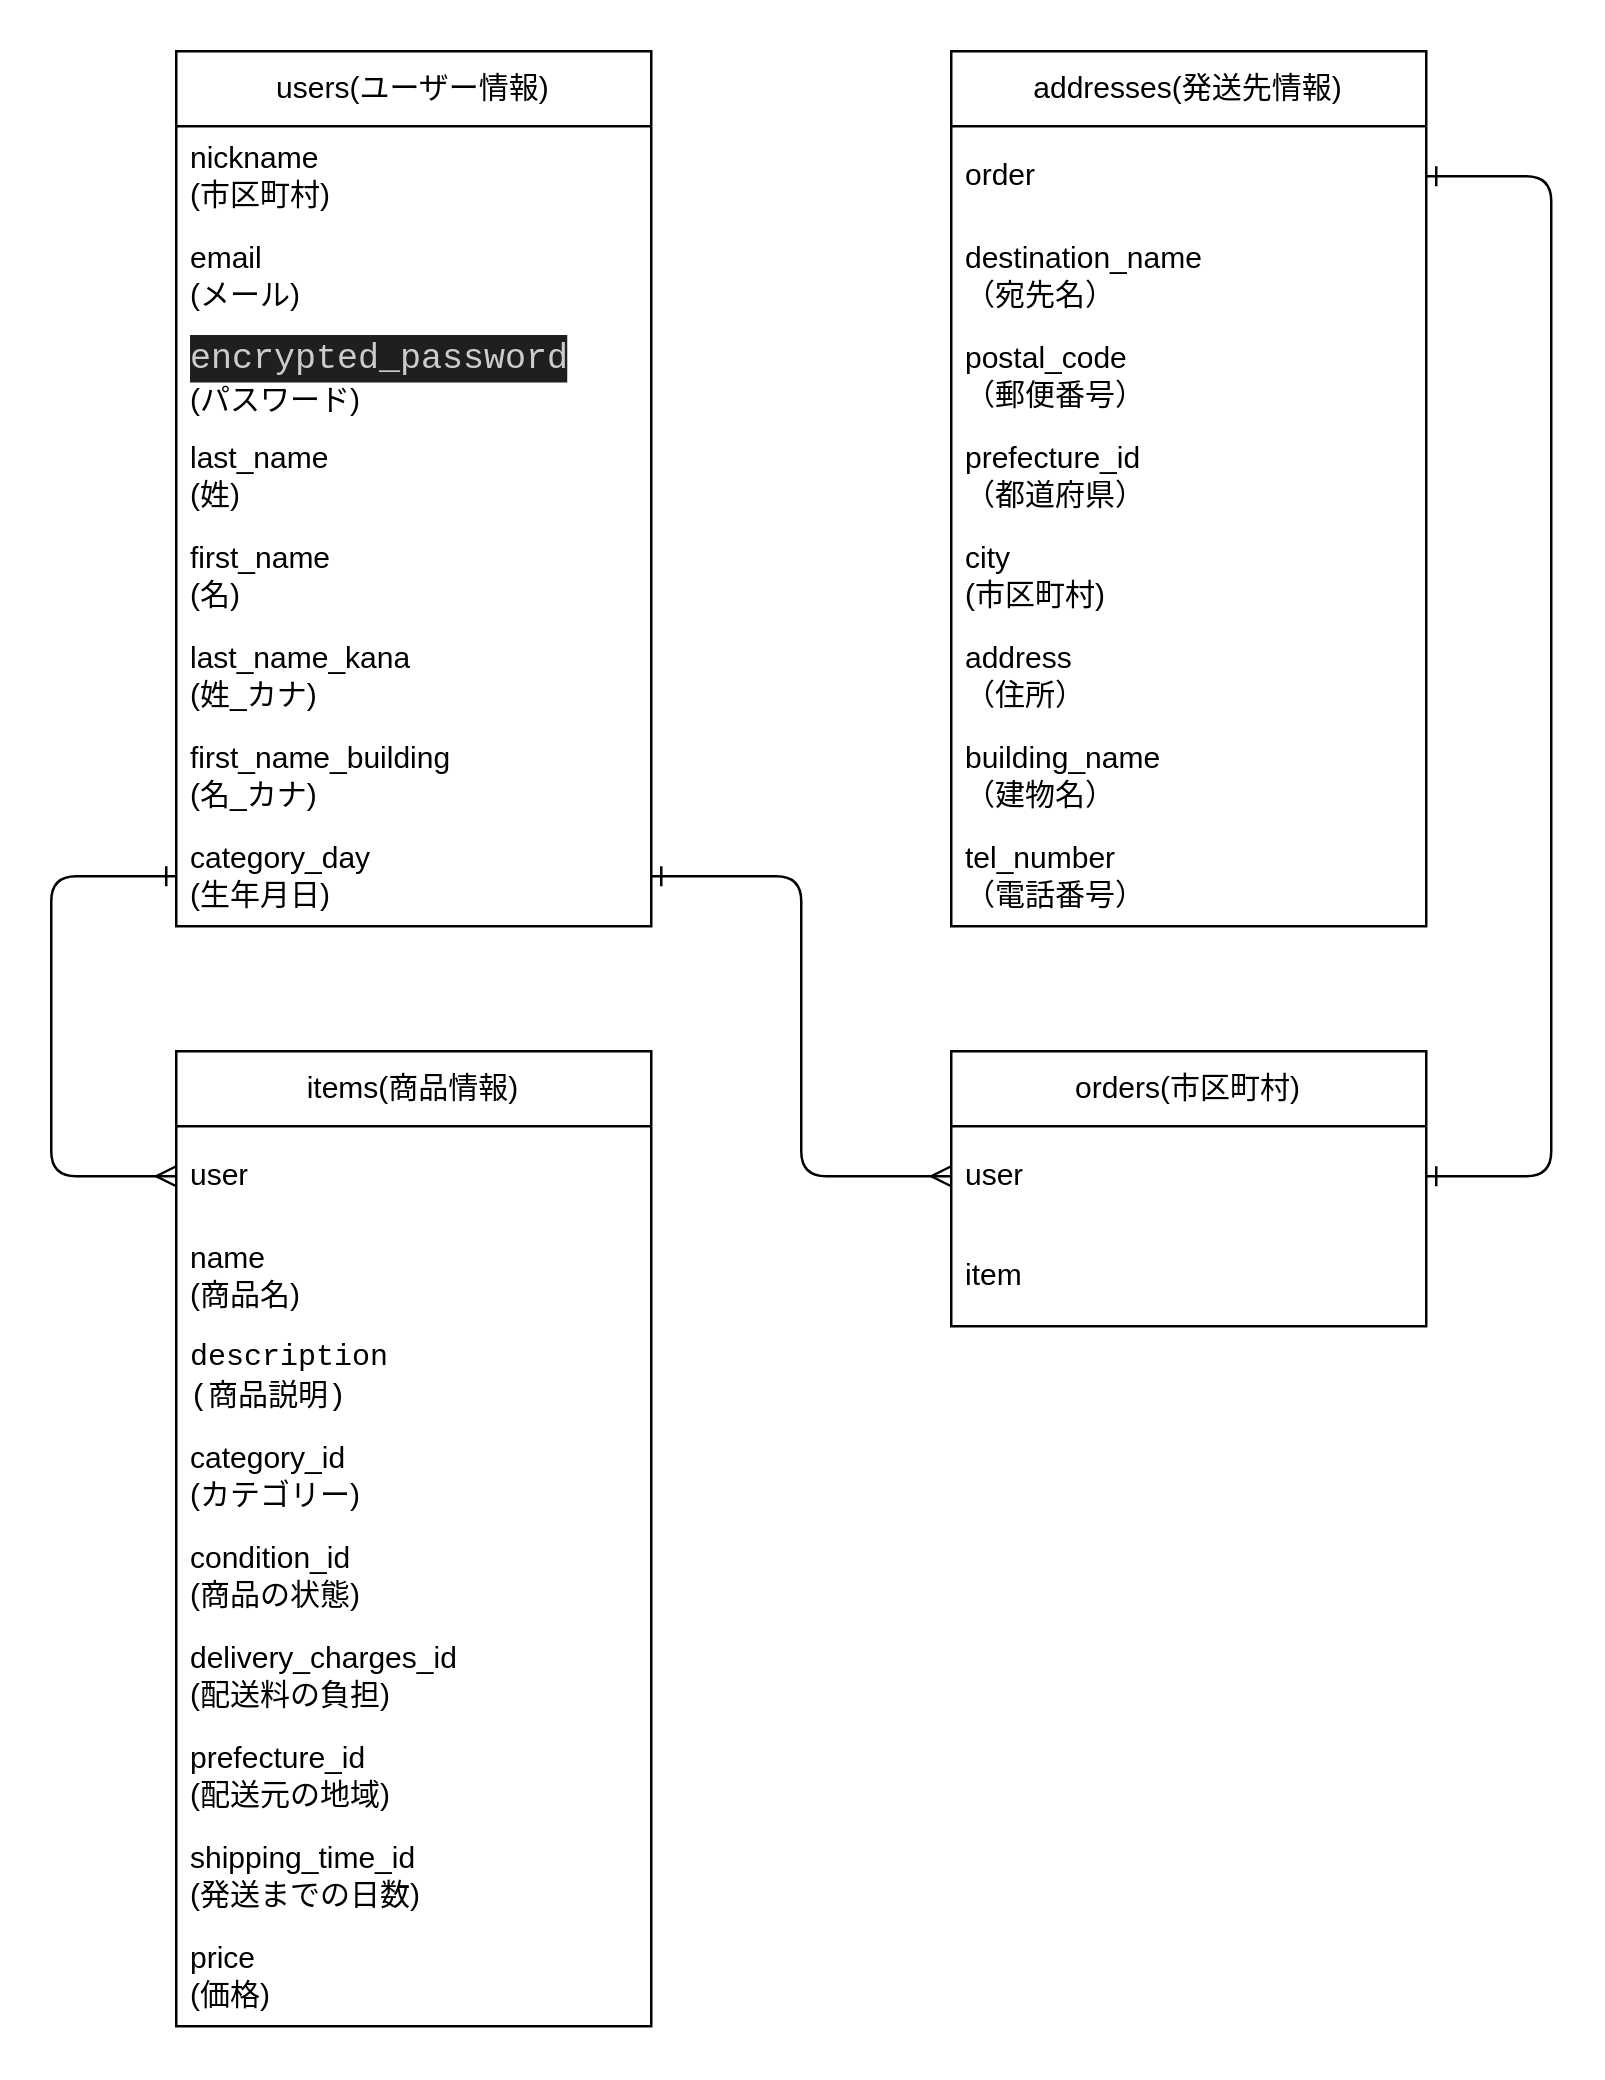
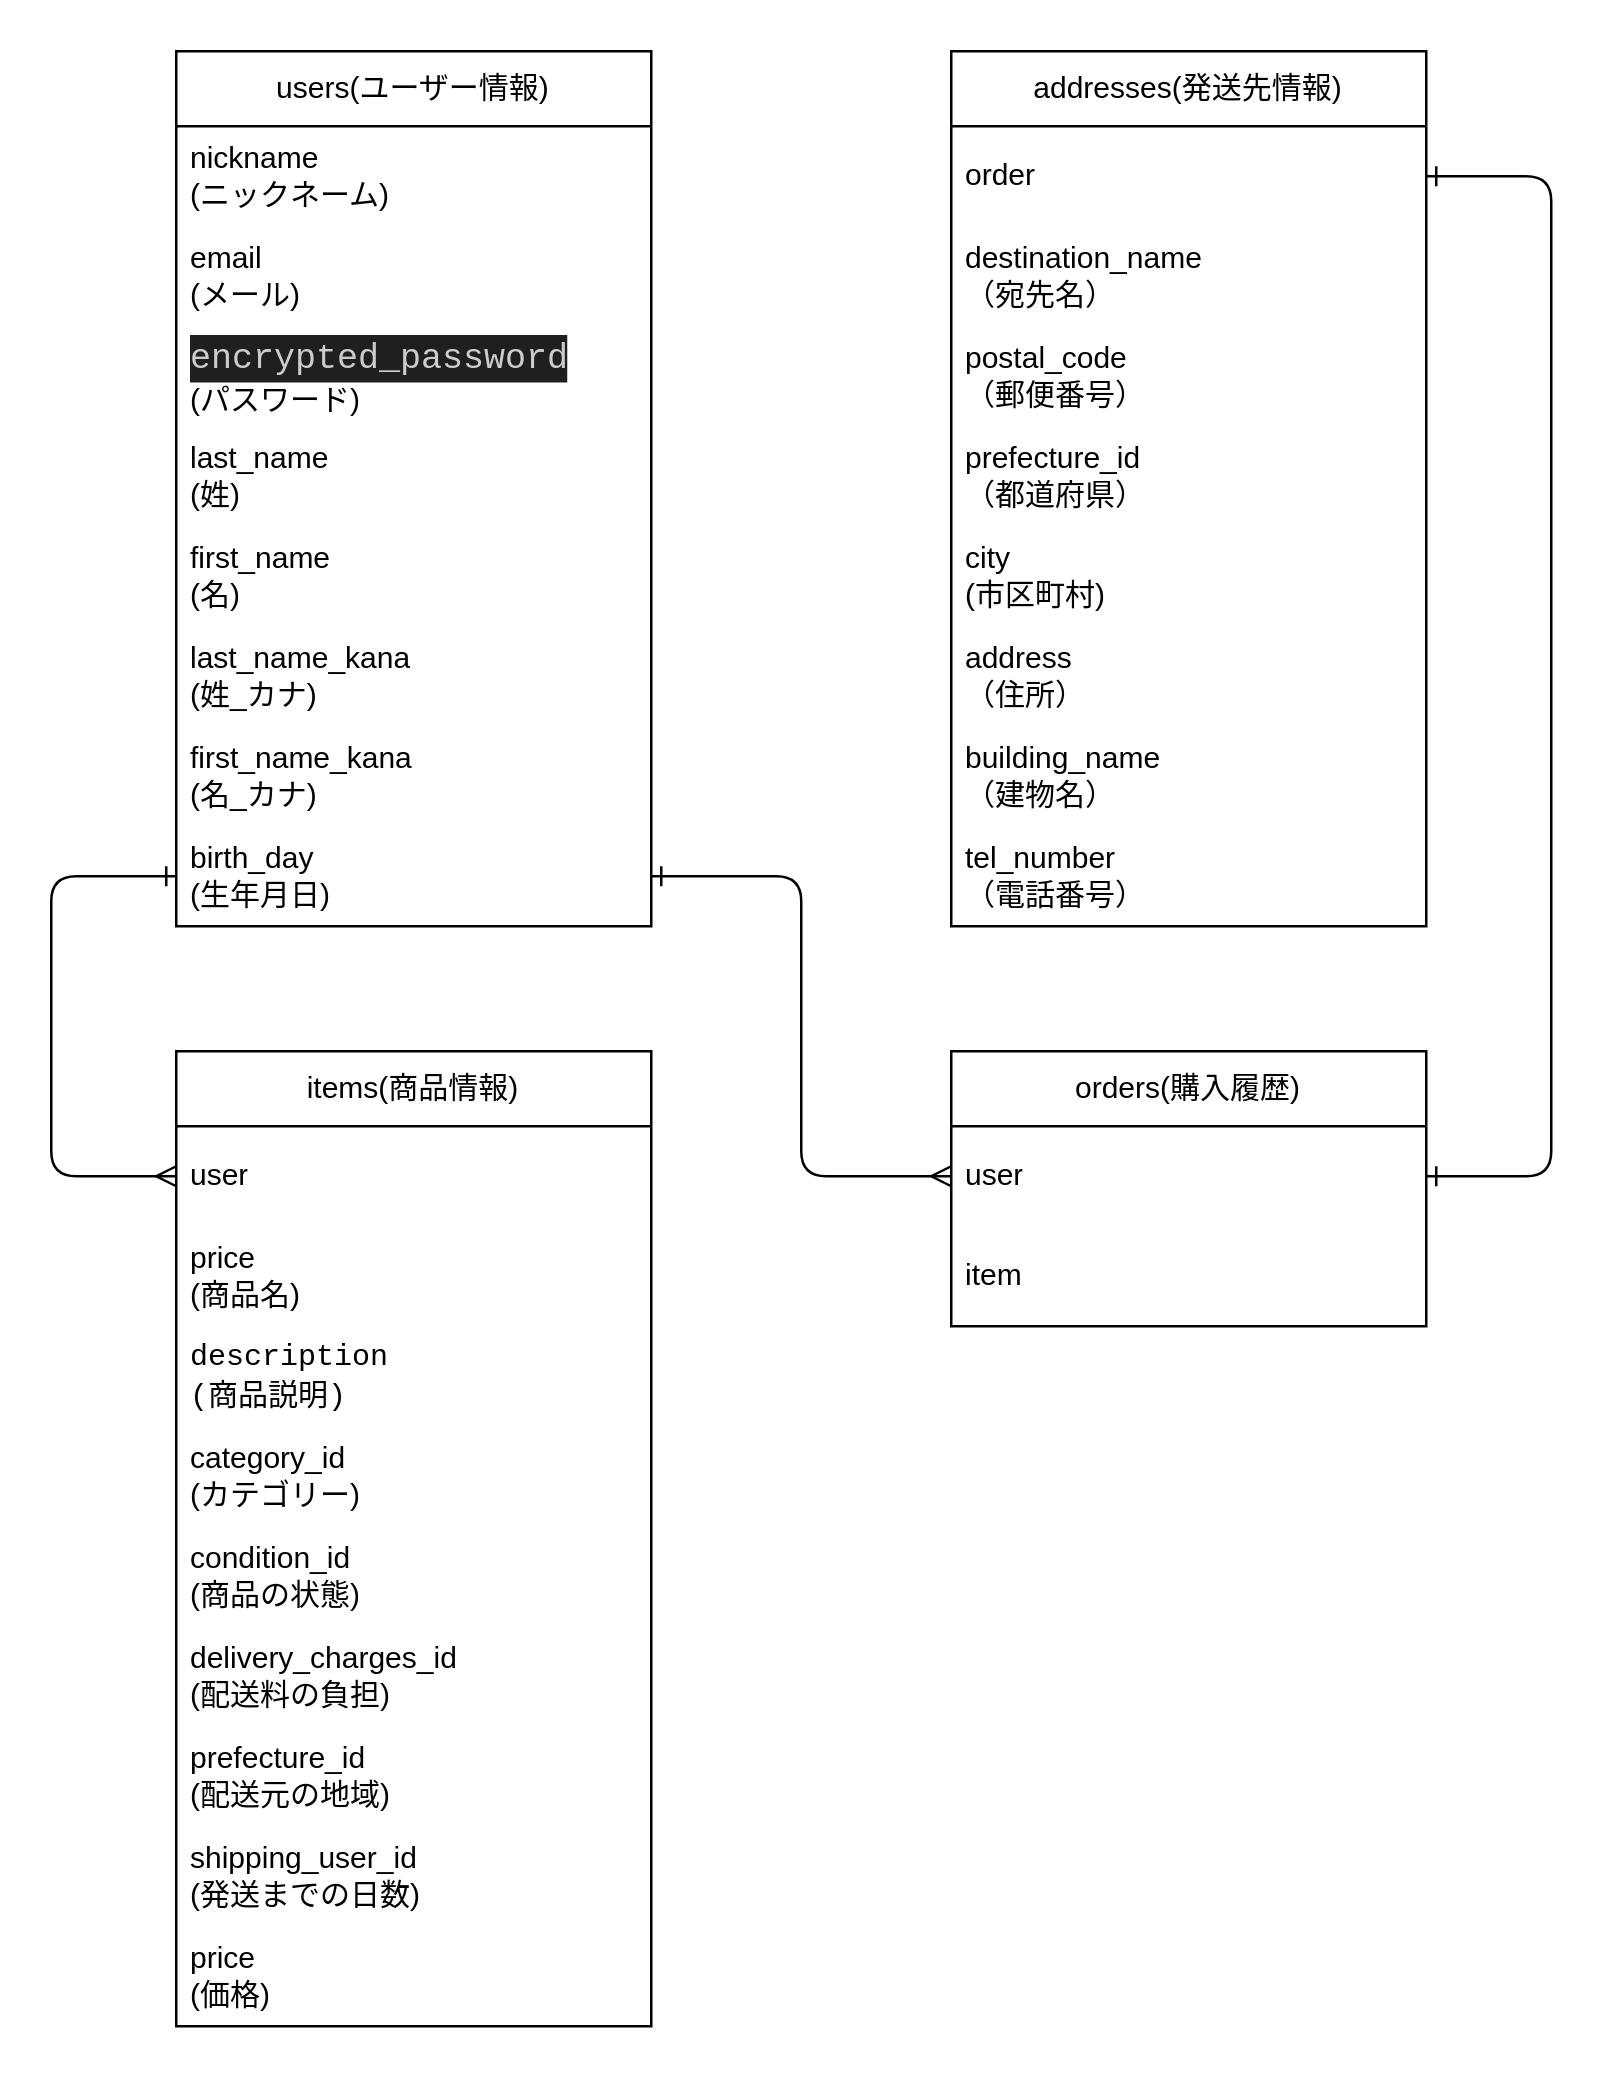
(268, 176) -> (298, 176)
(335, 776) -> (313, 776)
(292, 876) -> (268, 876)
(1189, 1089) -> (1189, 1089)
(253, 1276) -> (253, 1276)
(313, 1876) -> (314, 1876)
